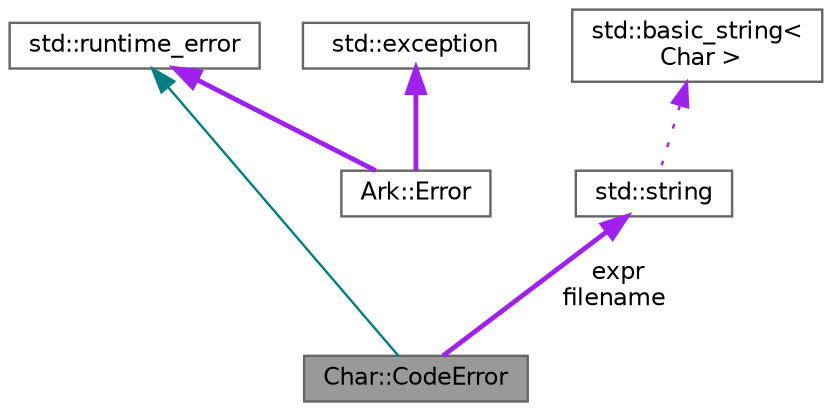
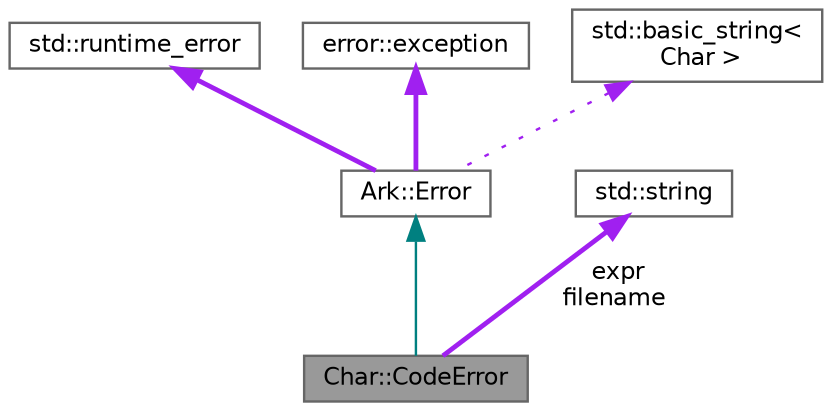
(416, 46) -> (416, 46)
(670, 138) -> (533, 132)
(283, 221) -> (416, 299)
